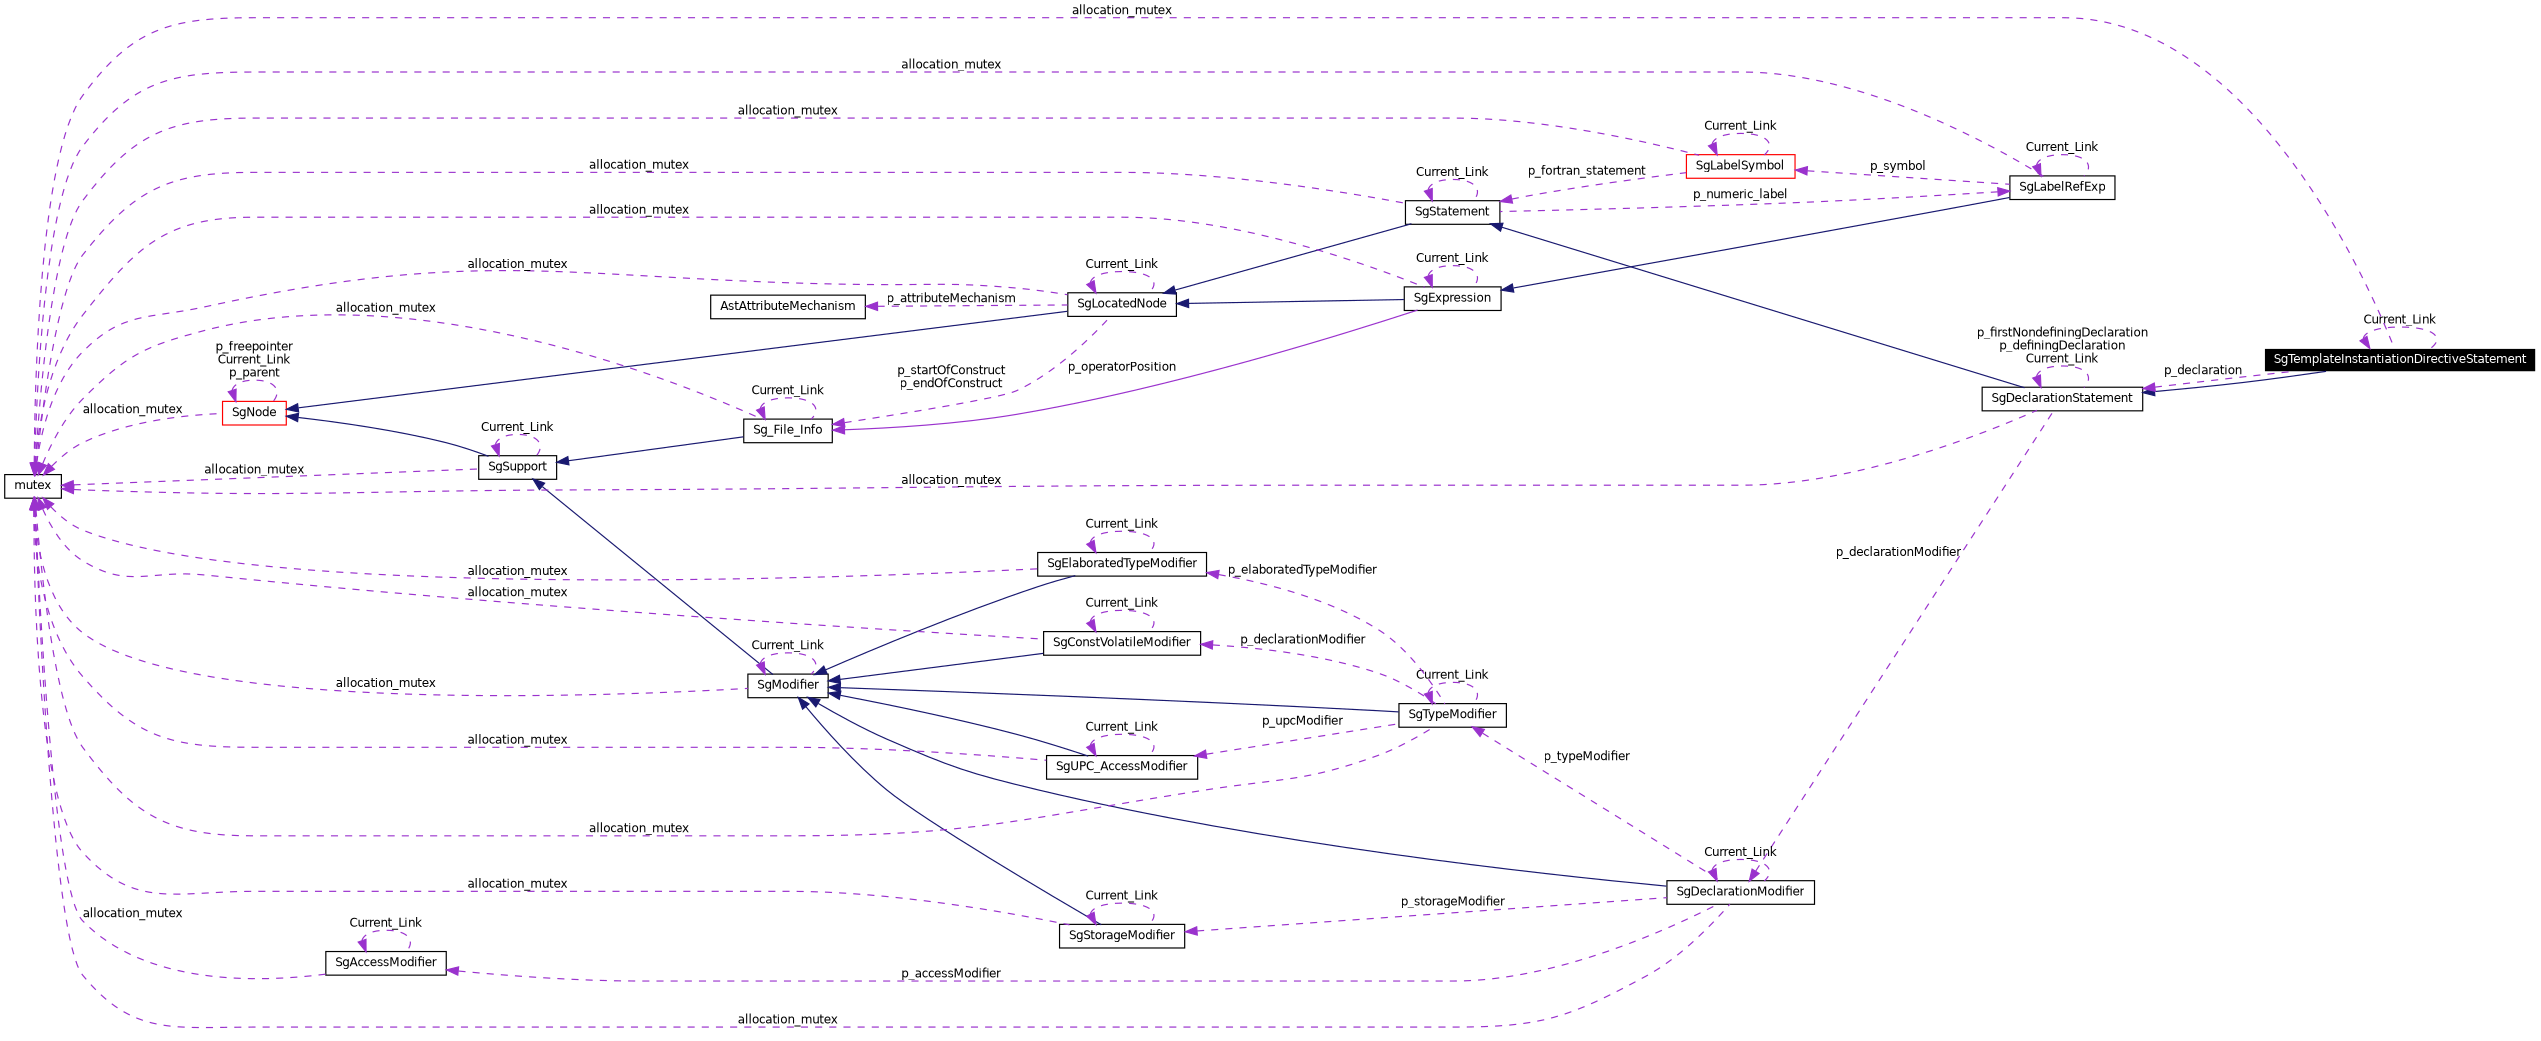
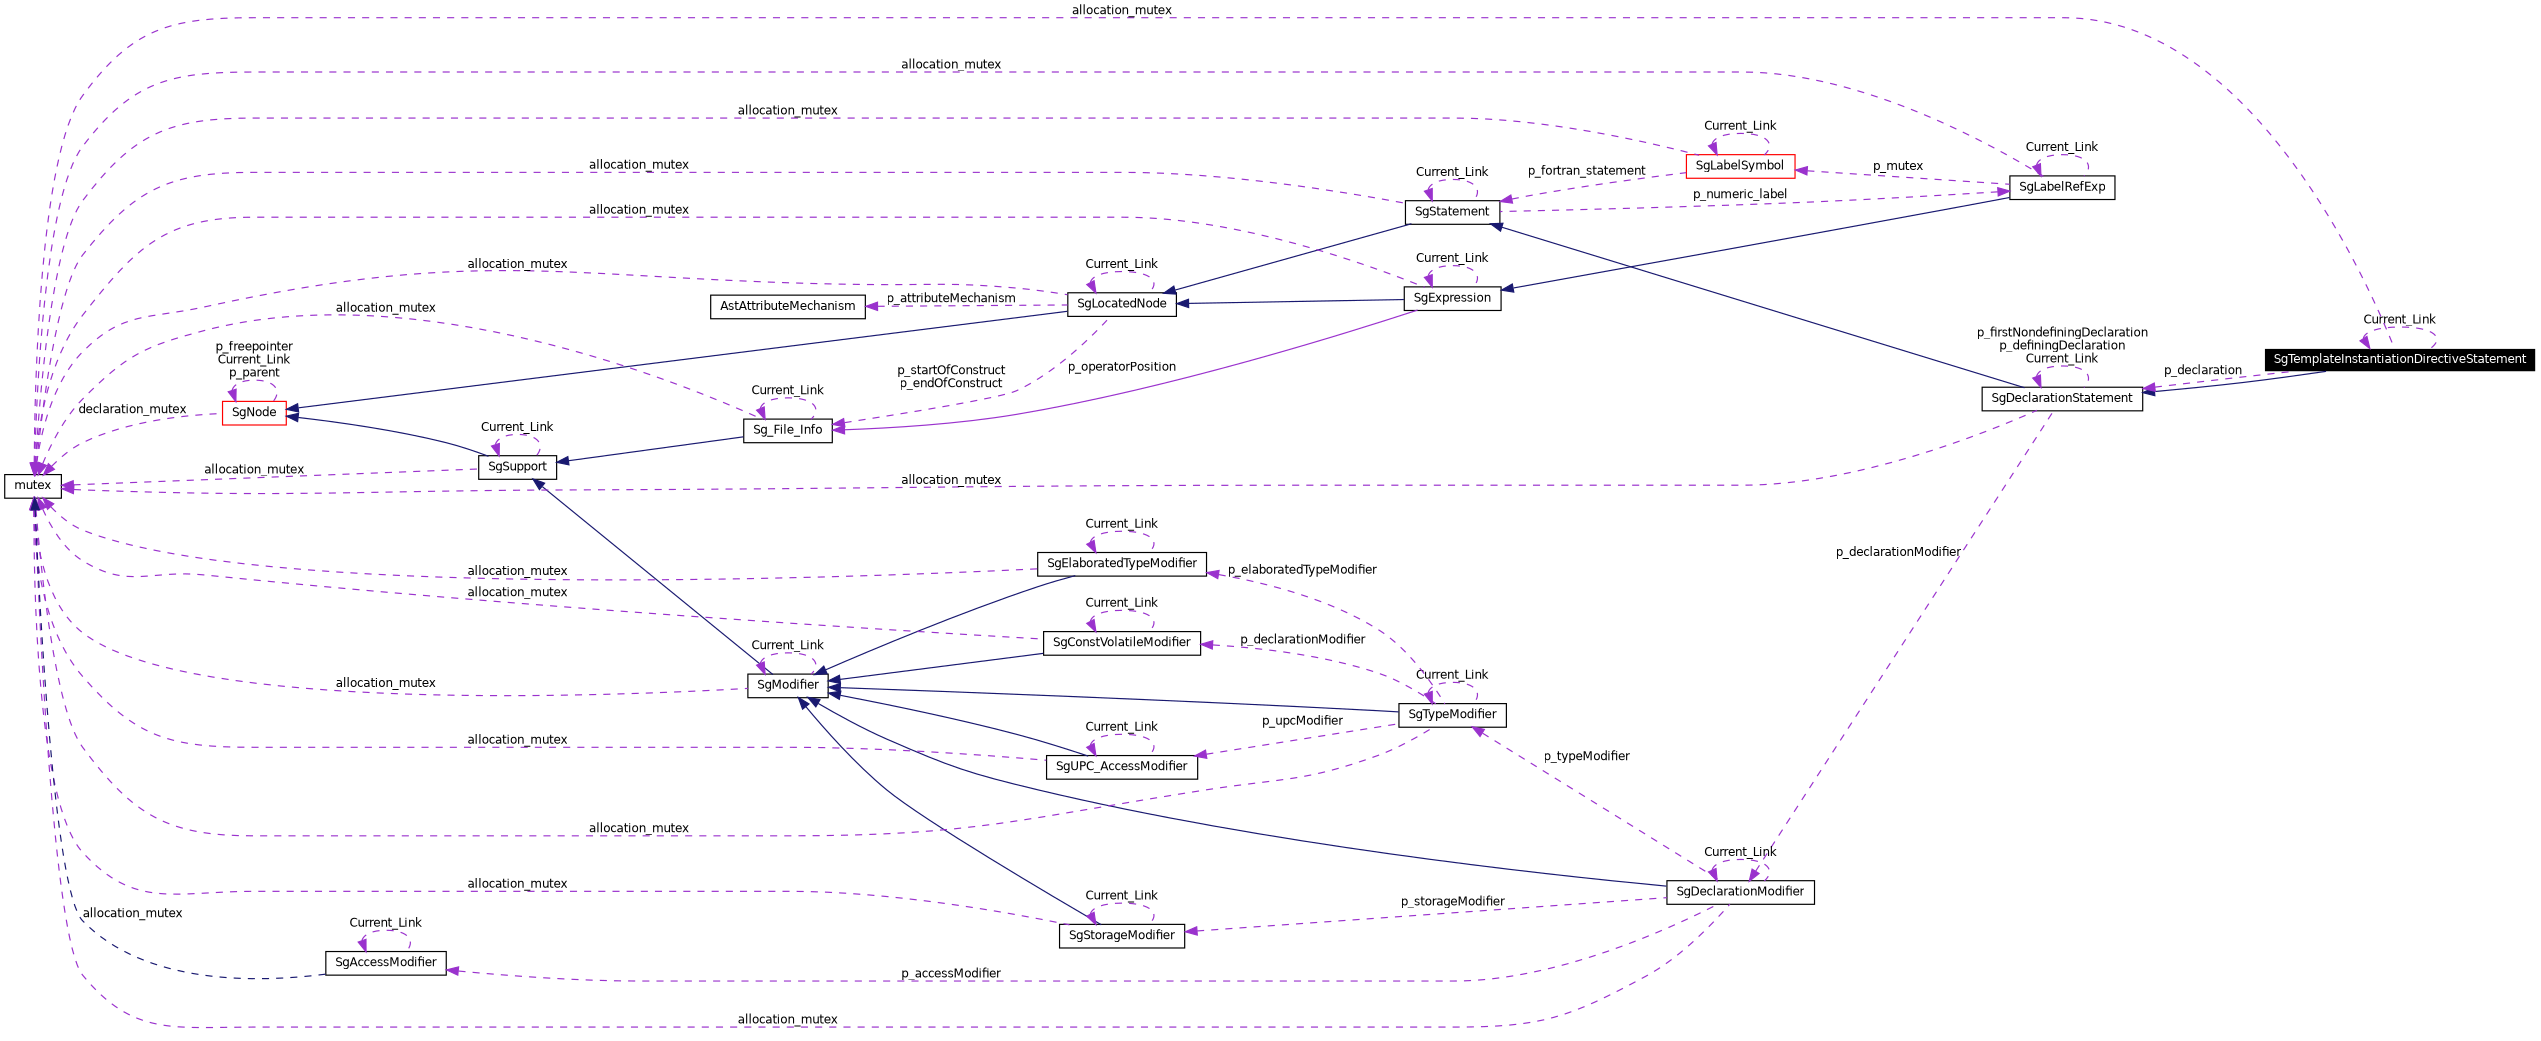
(1898, 167) -> (1898, 167)
(133, 410) -> (133, 410)
(68, 878) -> (68, 878)
